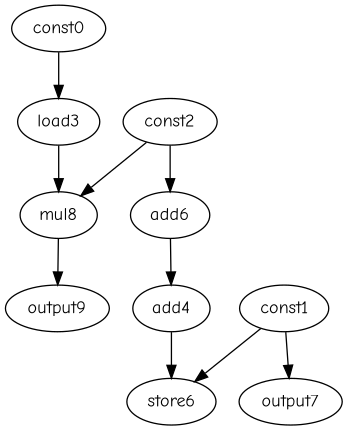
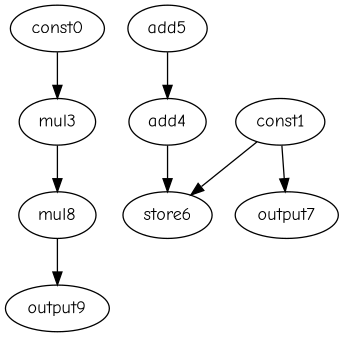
(59, 122) -> (57, 122)
(170, 122) -> none
(170, 215) -> (168, 29)
